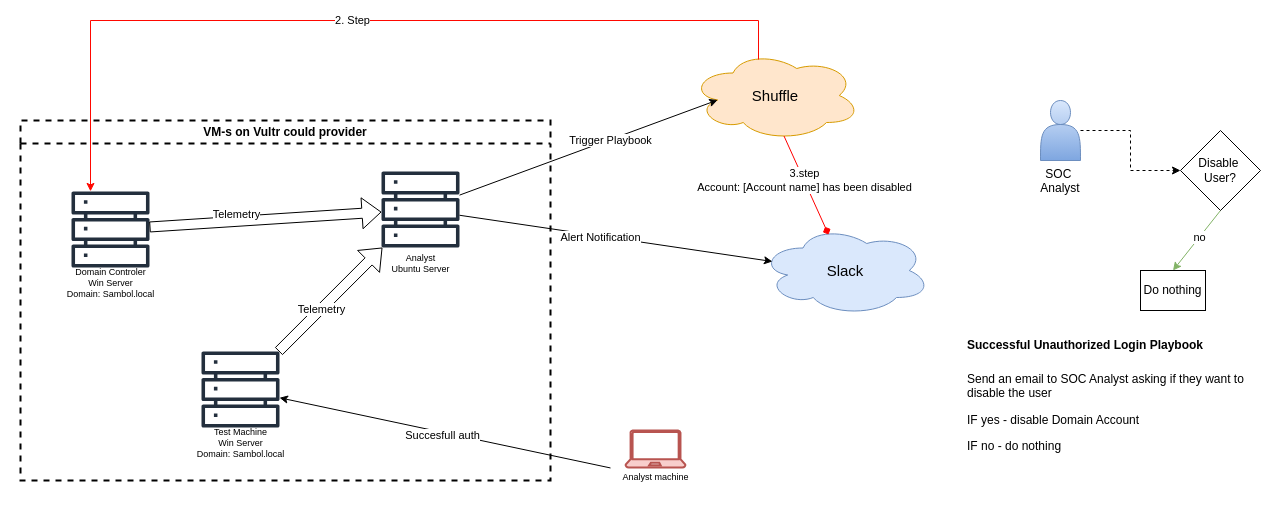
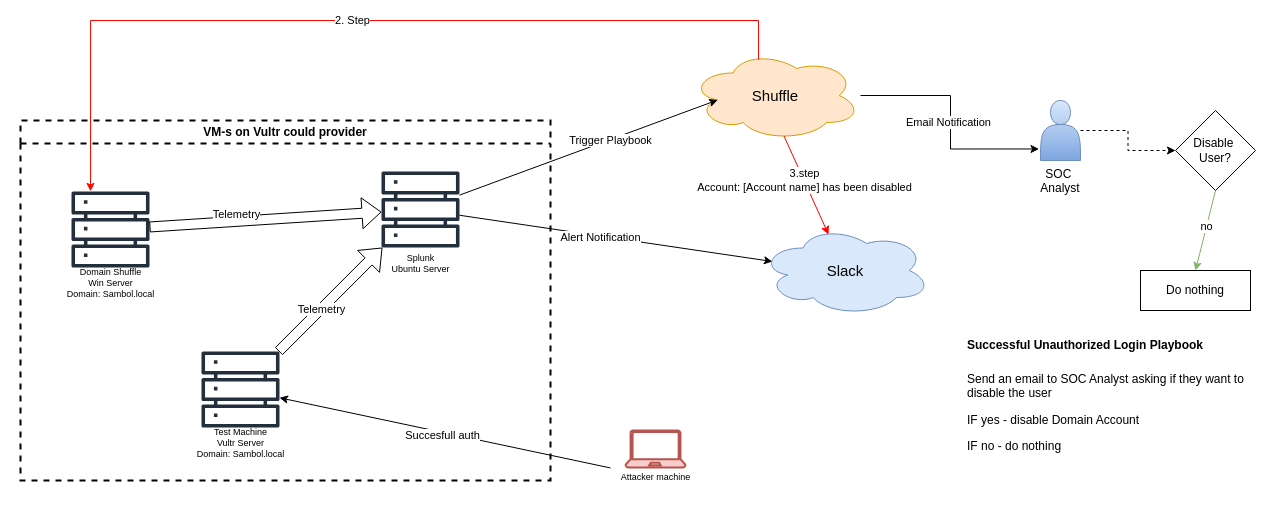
none -> (951, 118)
(1221, 171) -> (1216, 151)
(825, 227) -> (825, 227)
(421, 264) -> (421, 264)
(111, 284) -> (111, 284)
(1173, 291) -> (1196, 291)
(241, 444) -> (241, 444)
(656, 478) -> (656, 478)
